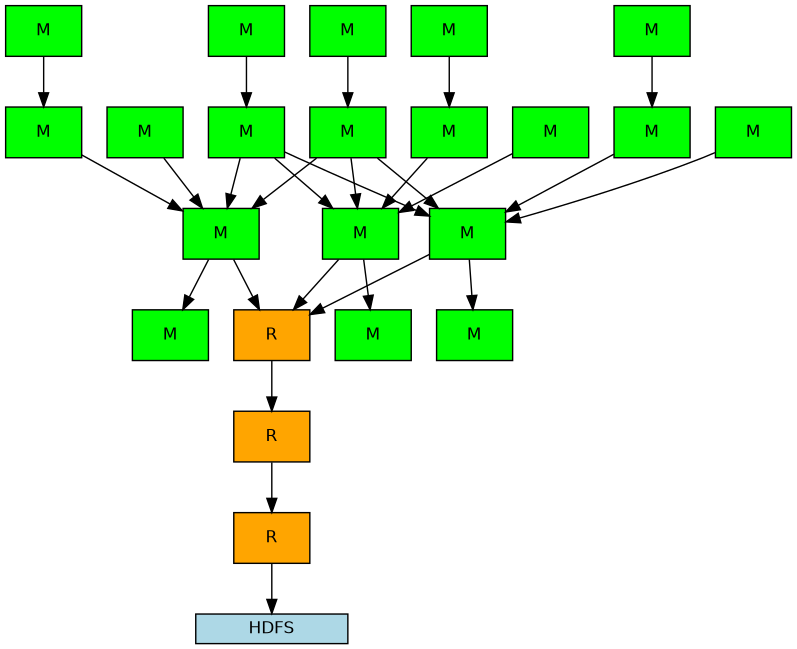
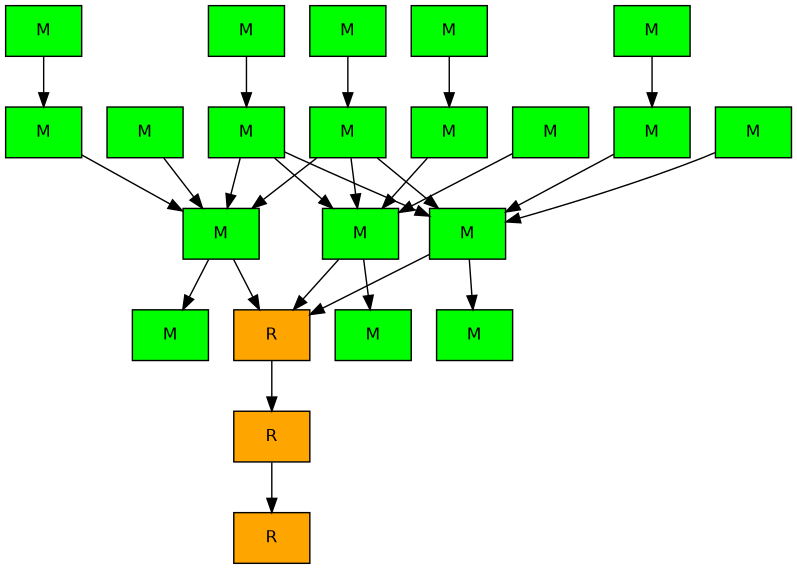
(272, 629) -> none
